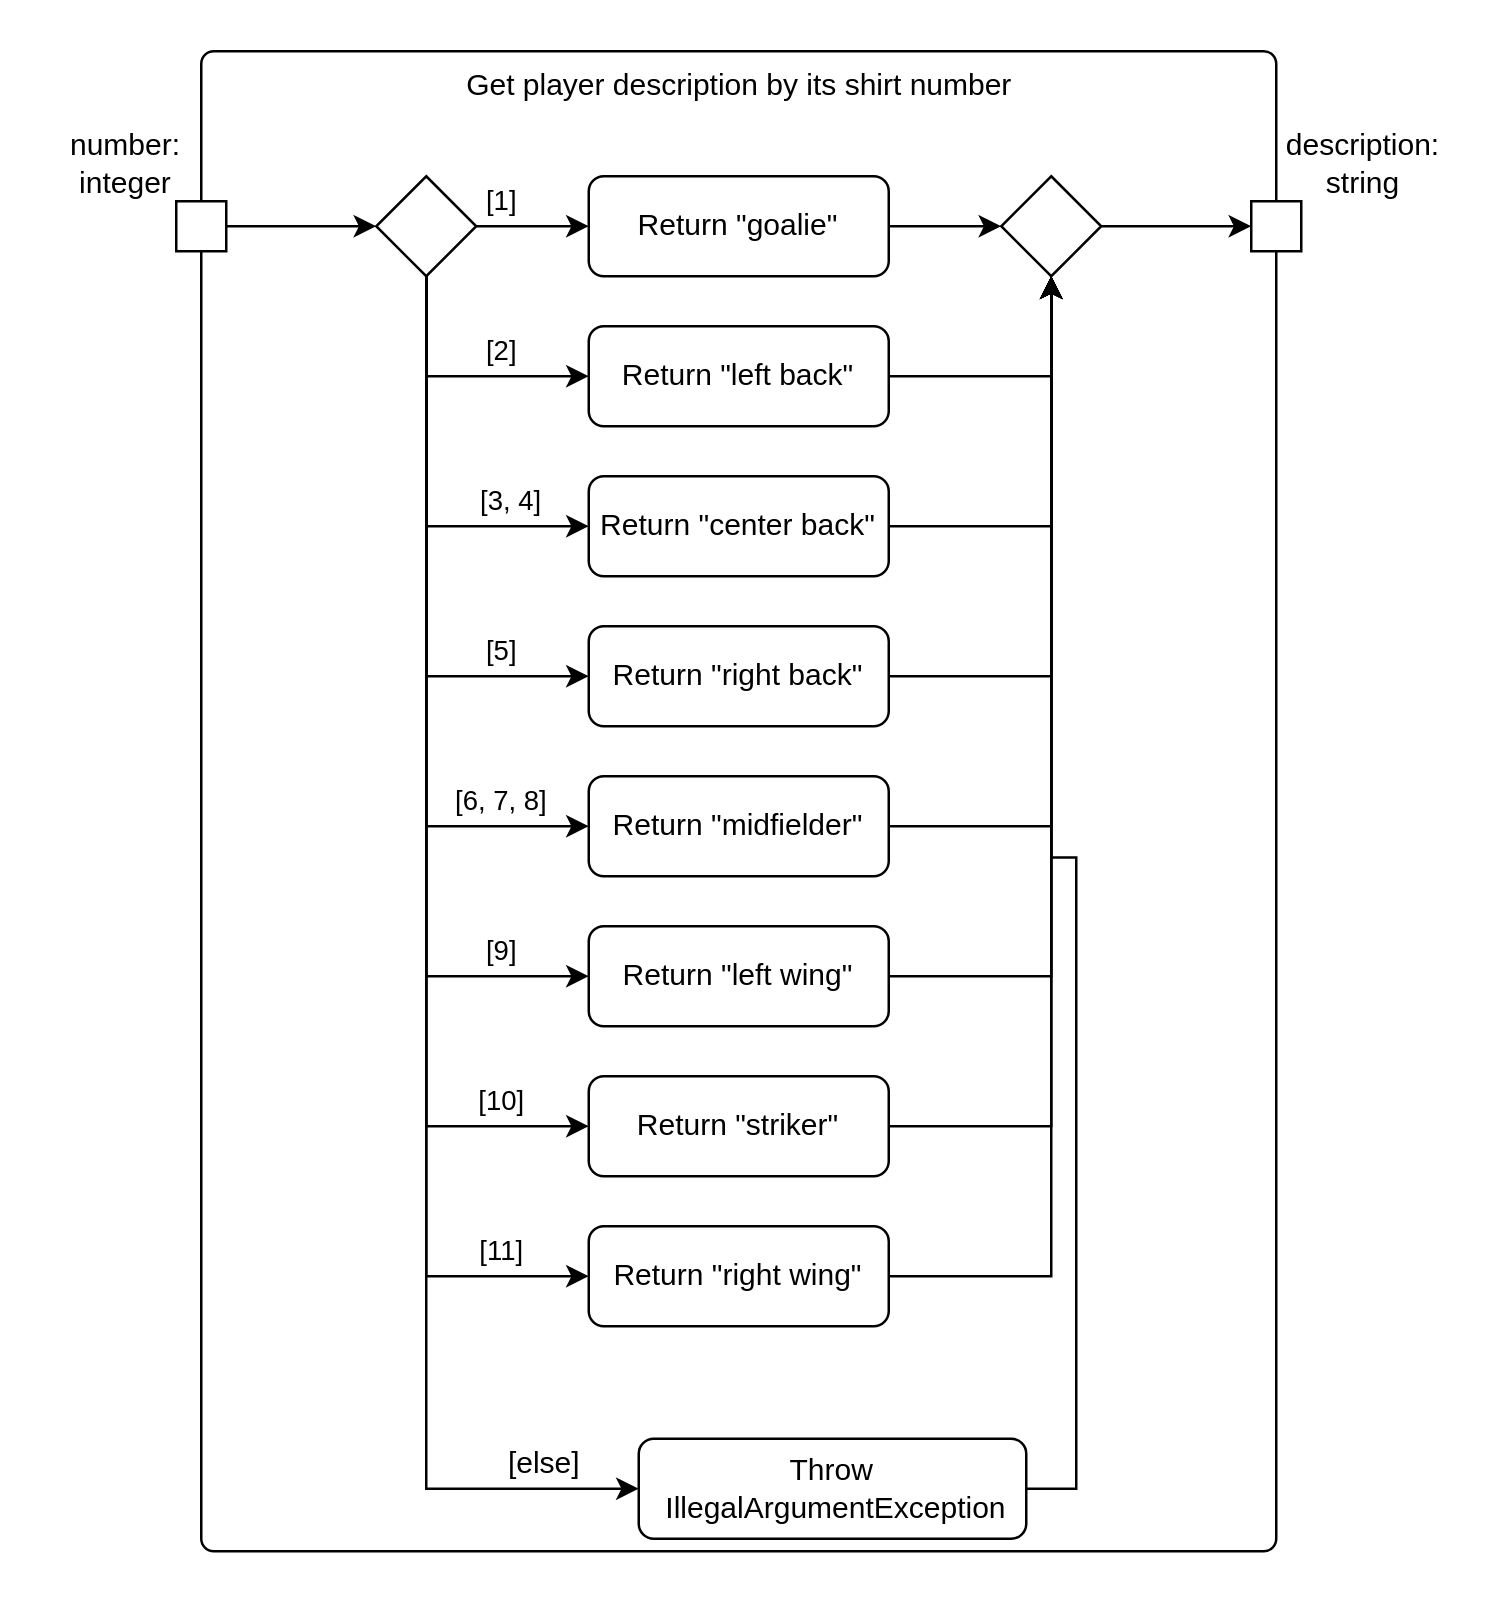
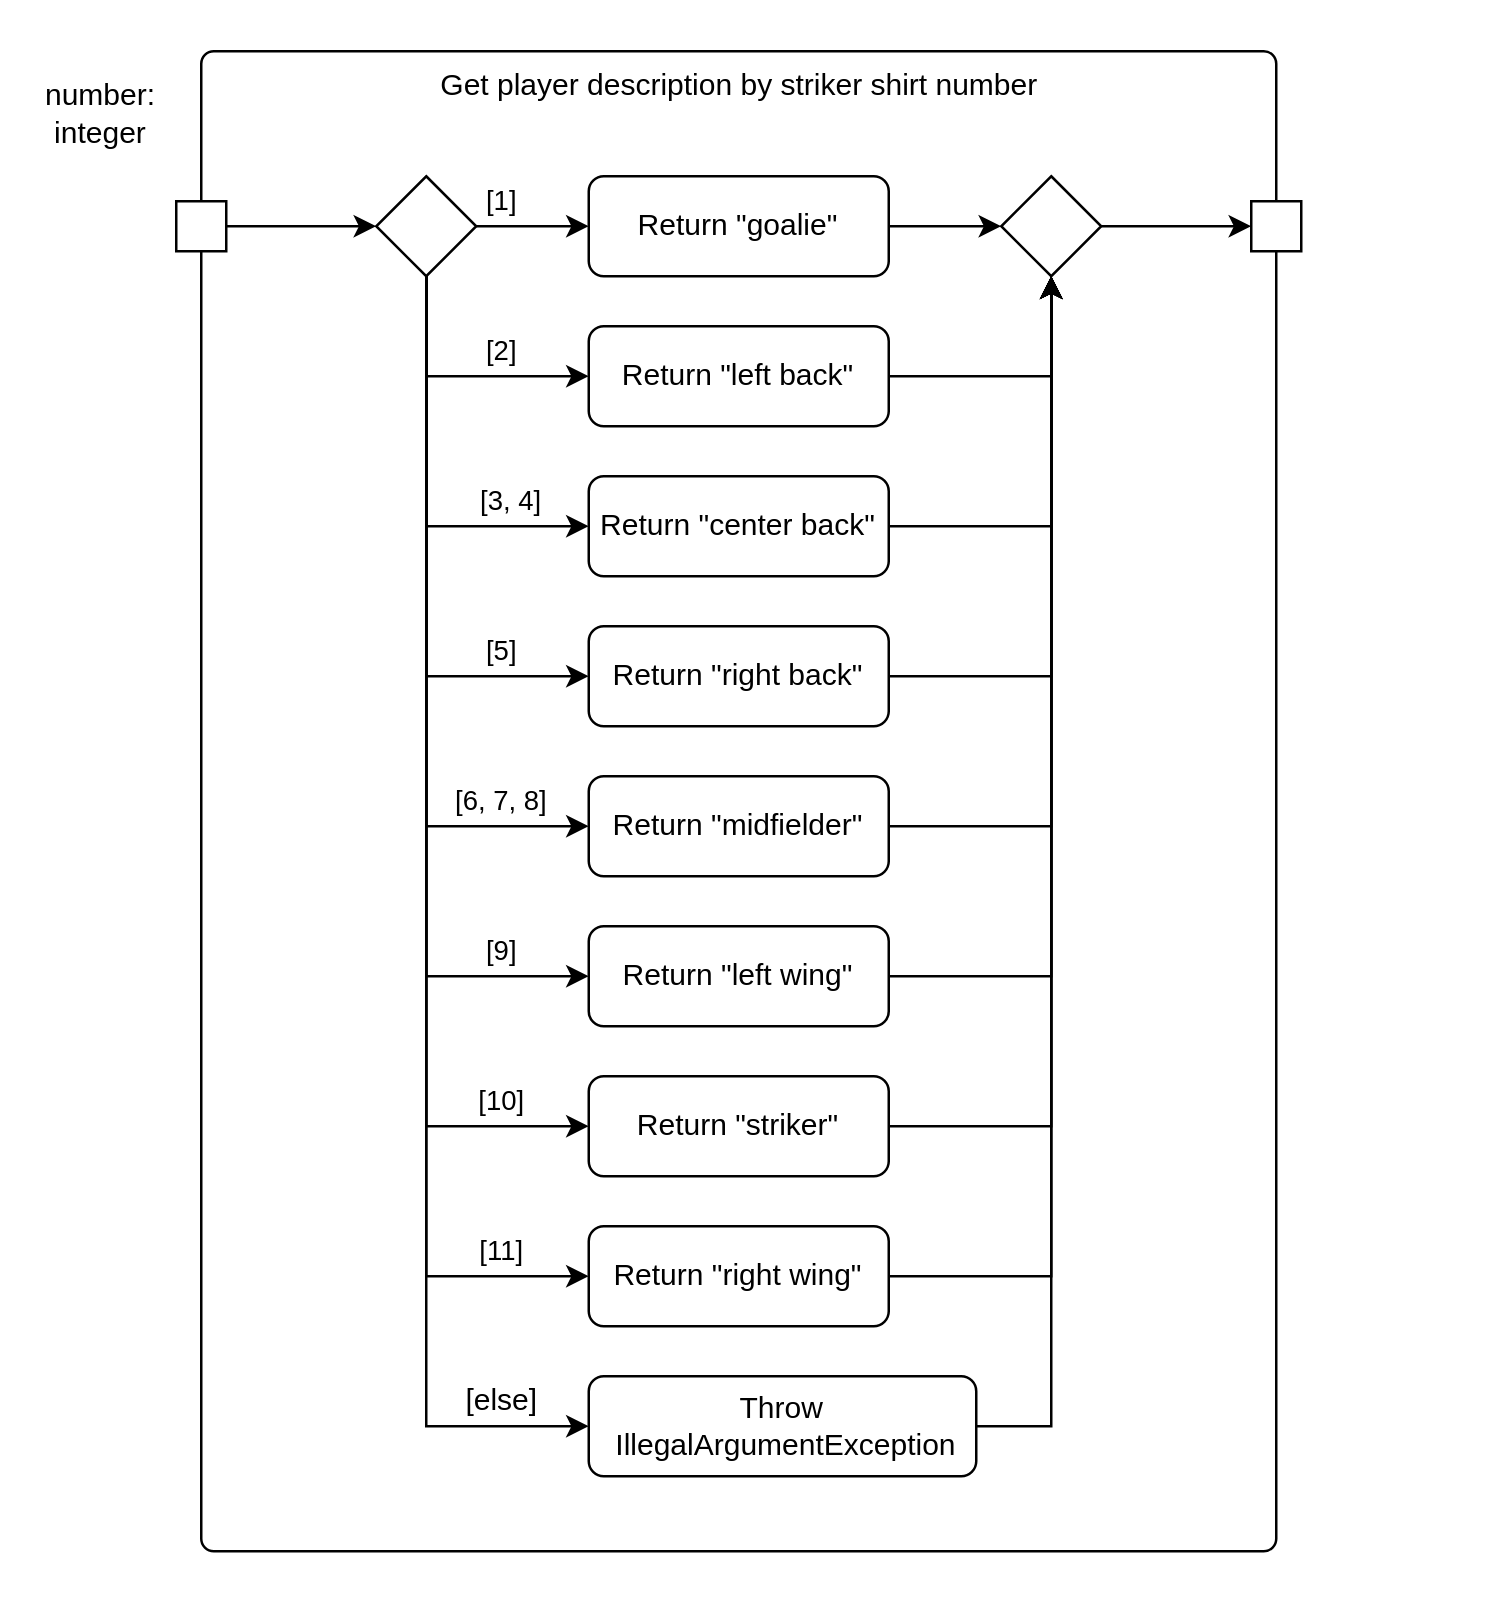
(740, 87) -> (740, 87)
(126, 164) -> (101, 114)
(1364, 164) -> none
(833, 1489) -> (783, 1426)
